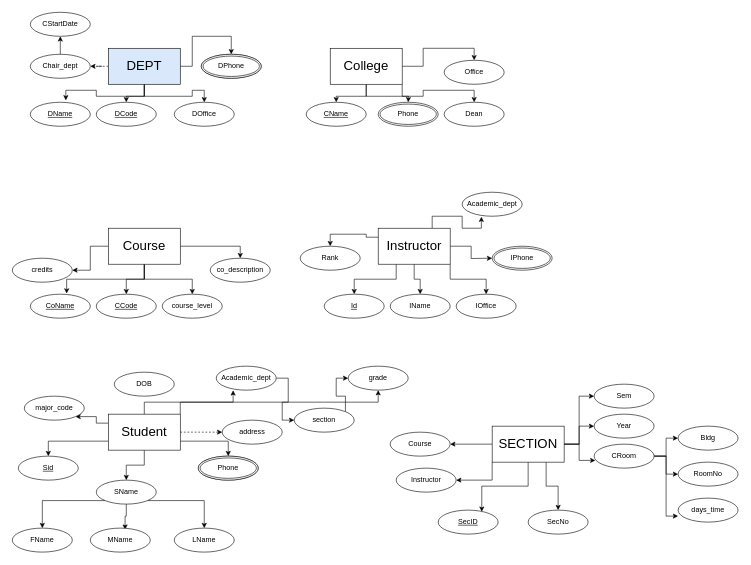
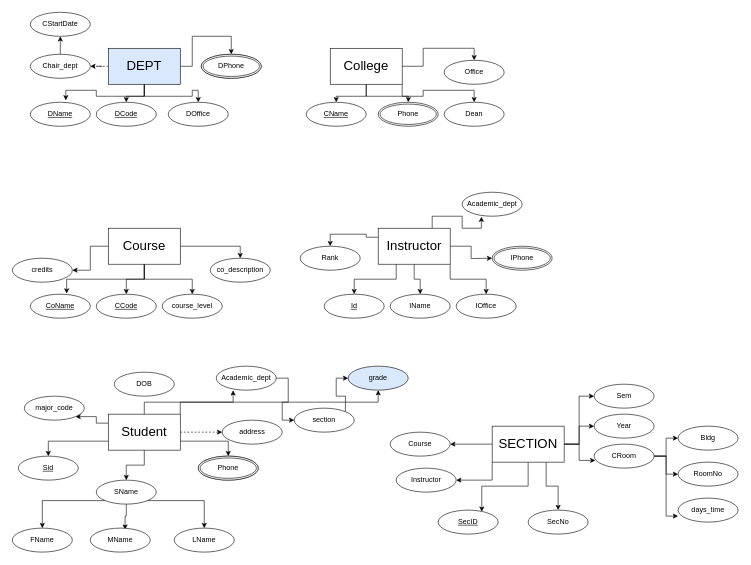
(204, 114) -> (198, 114)
(378, 378) -> (378, 378)
